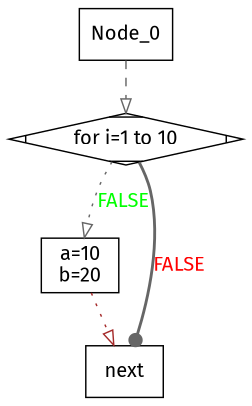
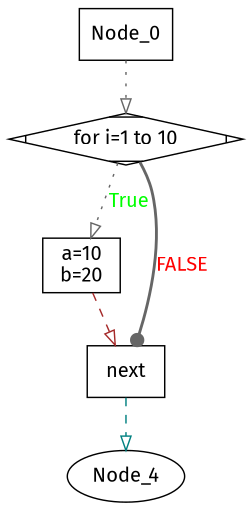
(126, 80) -> (126, 80)
(124, 202) -> (129, 202)
(100, 312) -> (101, 312)
none -> (126, 476)
